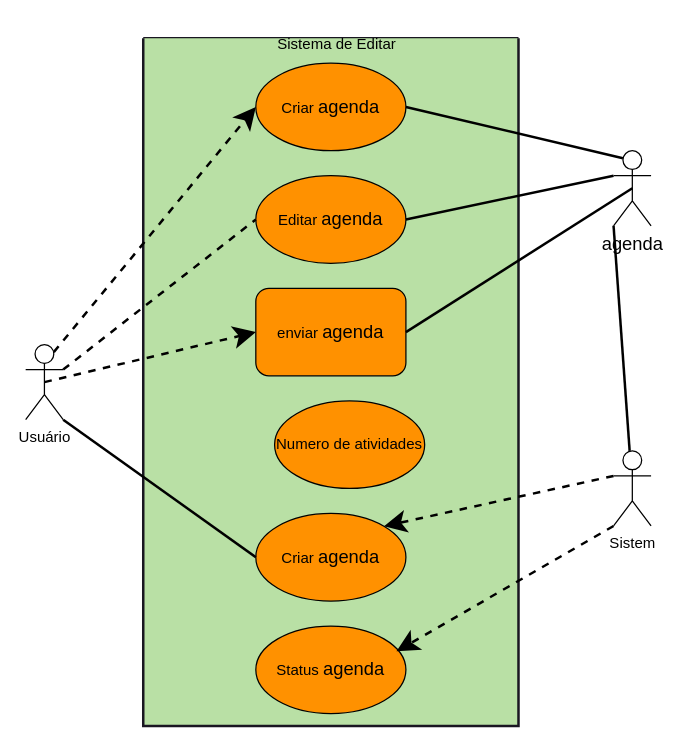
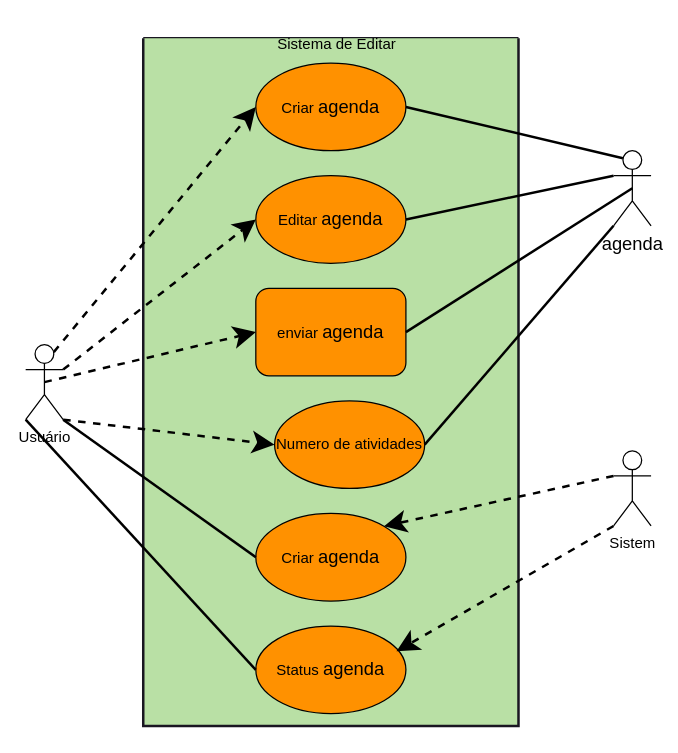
(248, 226) -> (241, 230)
(621, 338) -> (519, 335)
none -> (205, 436)
none -> (141, 545)
